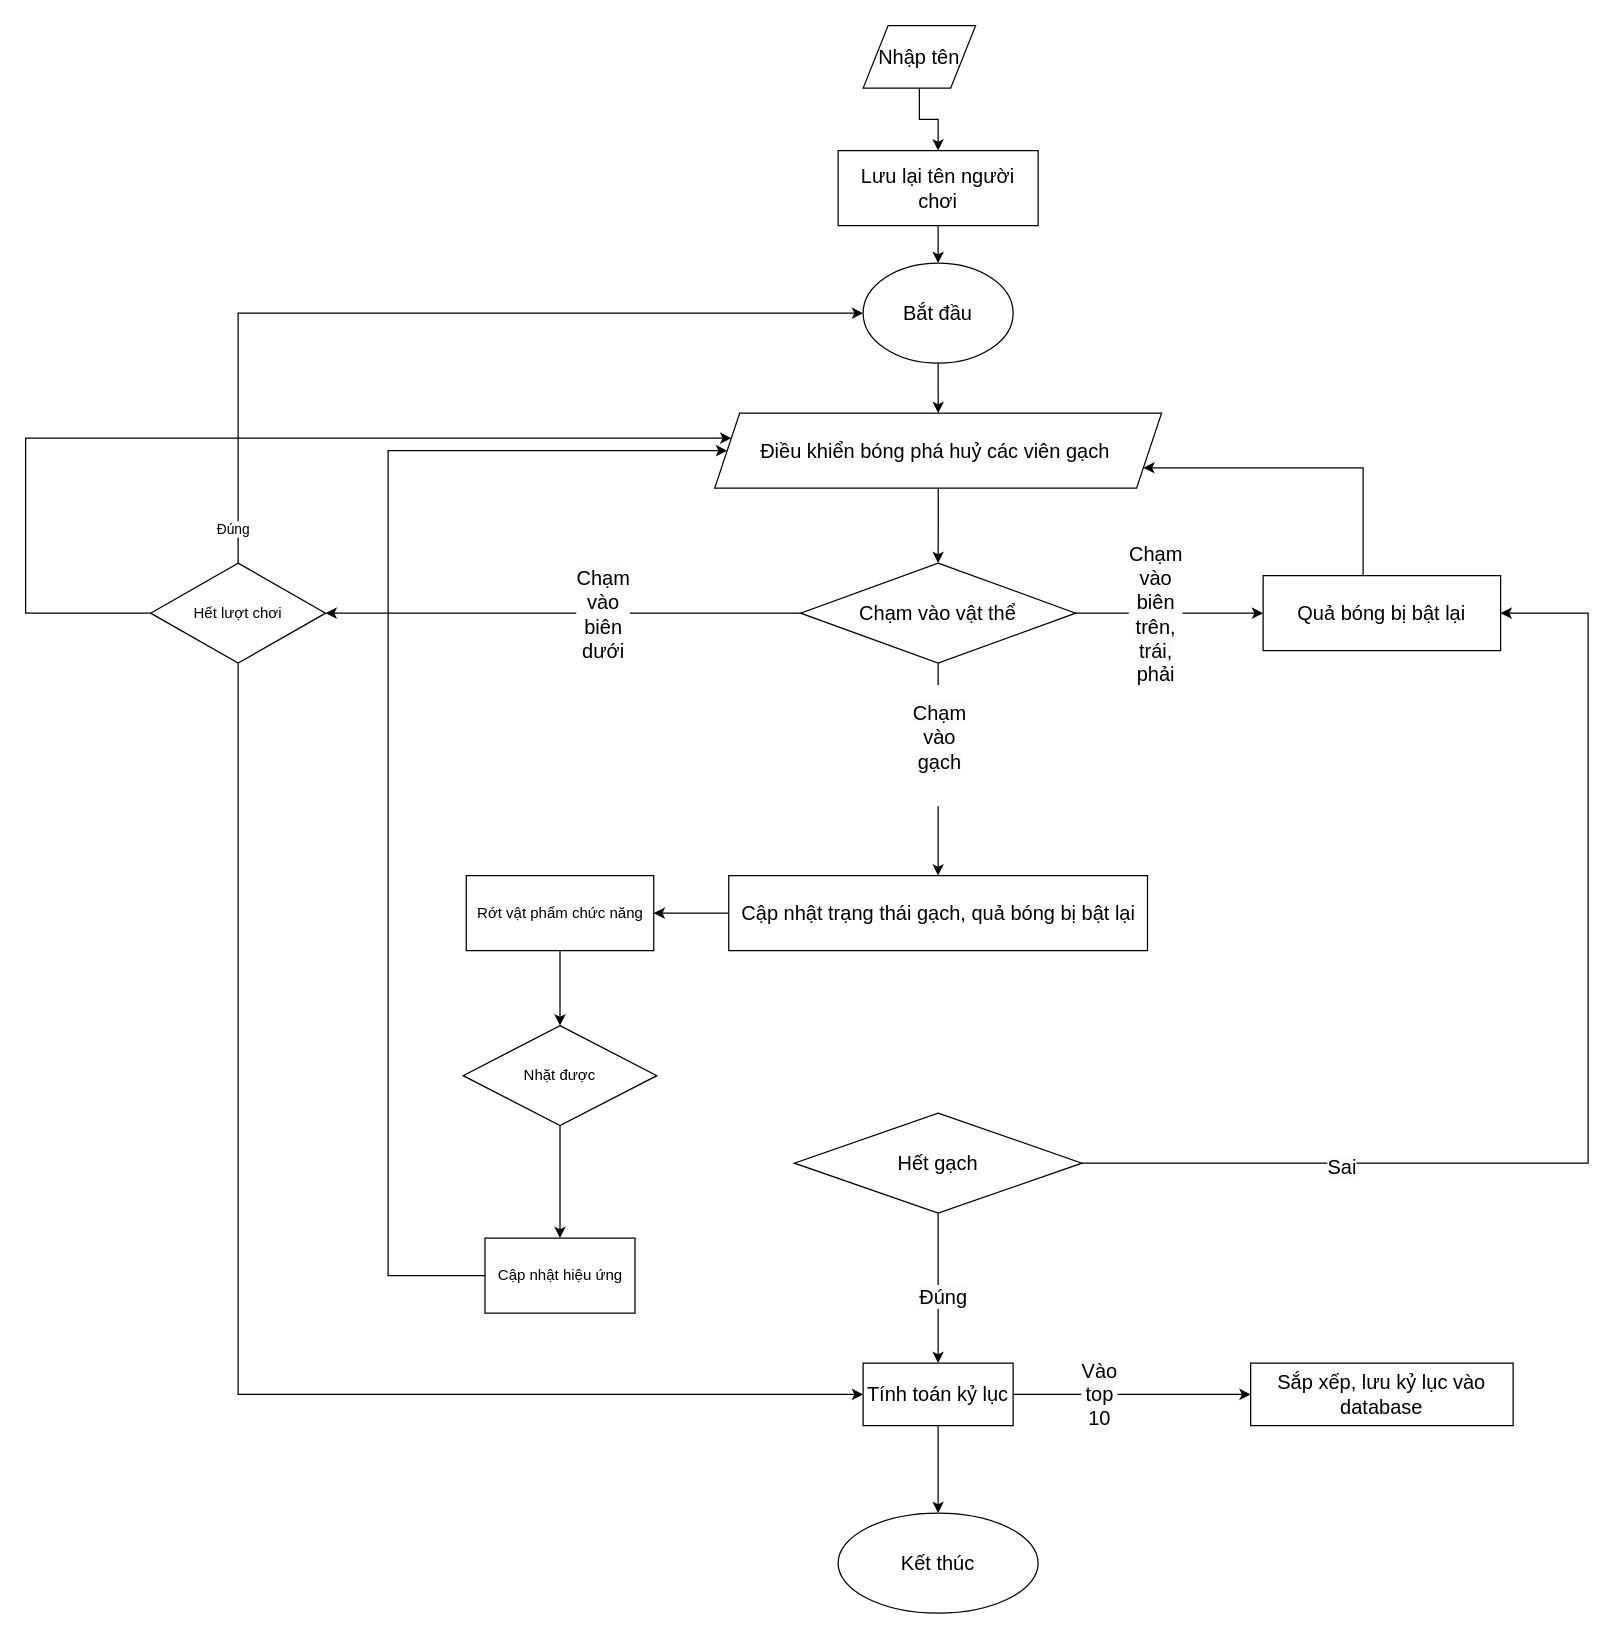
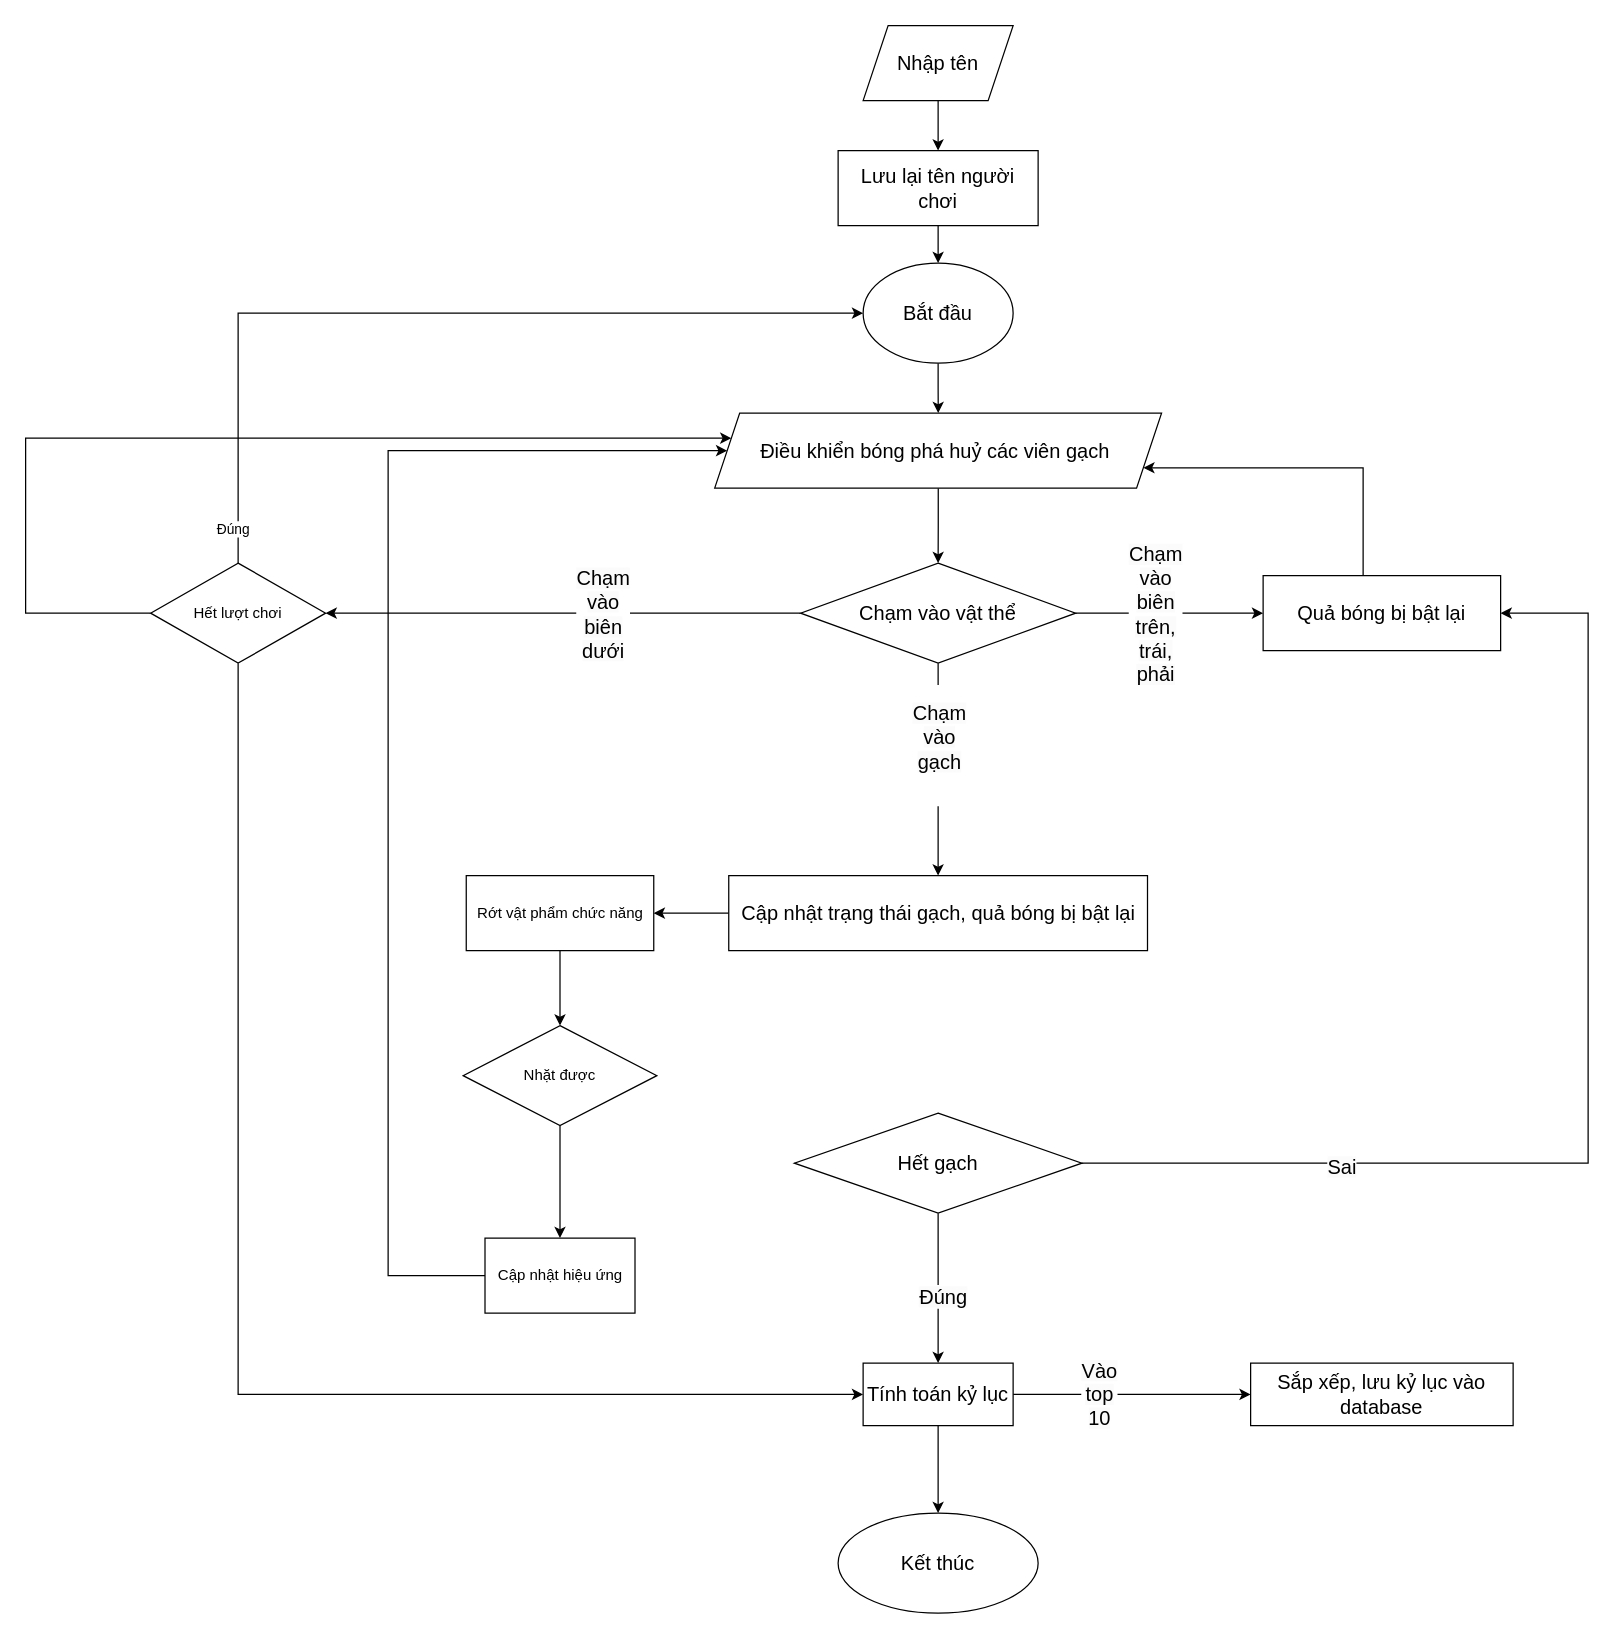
(919, 57) -> (938, 63)
